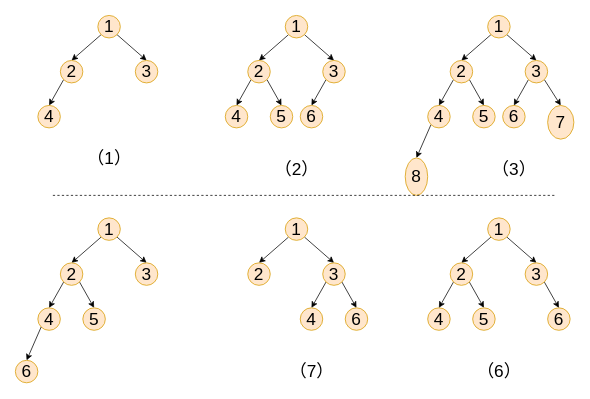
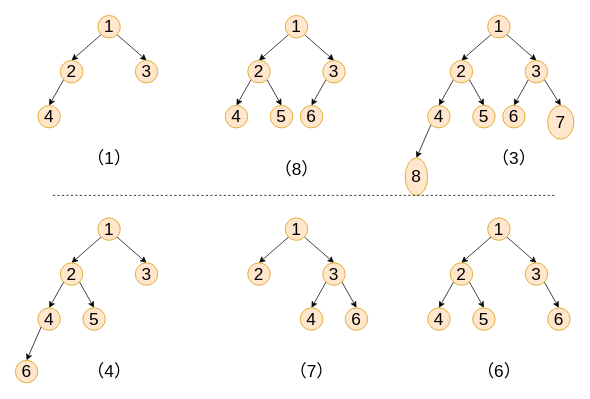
(297, 169) -> (297, 169)
(514, 169) -> (514, 158)
none -> (109, 372)
